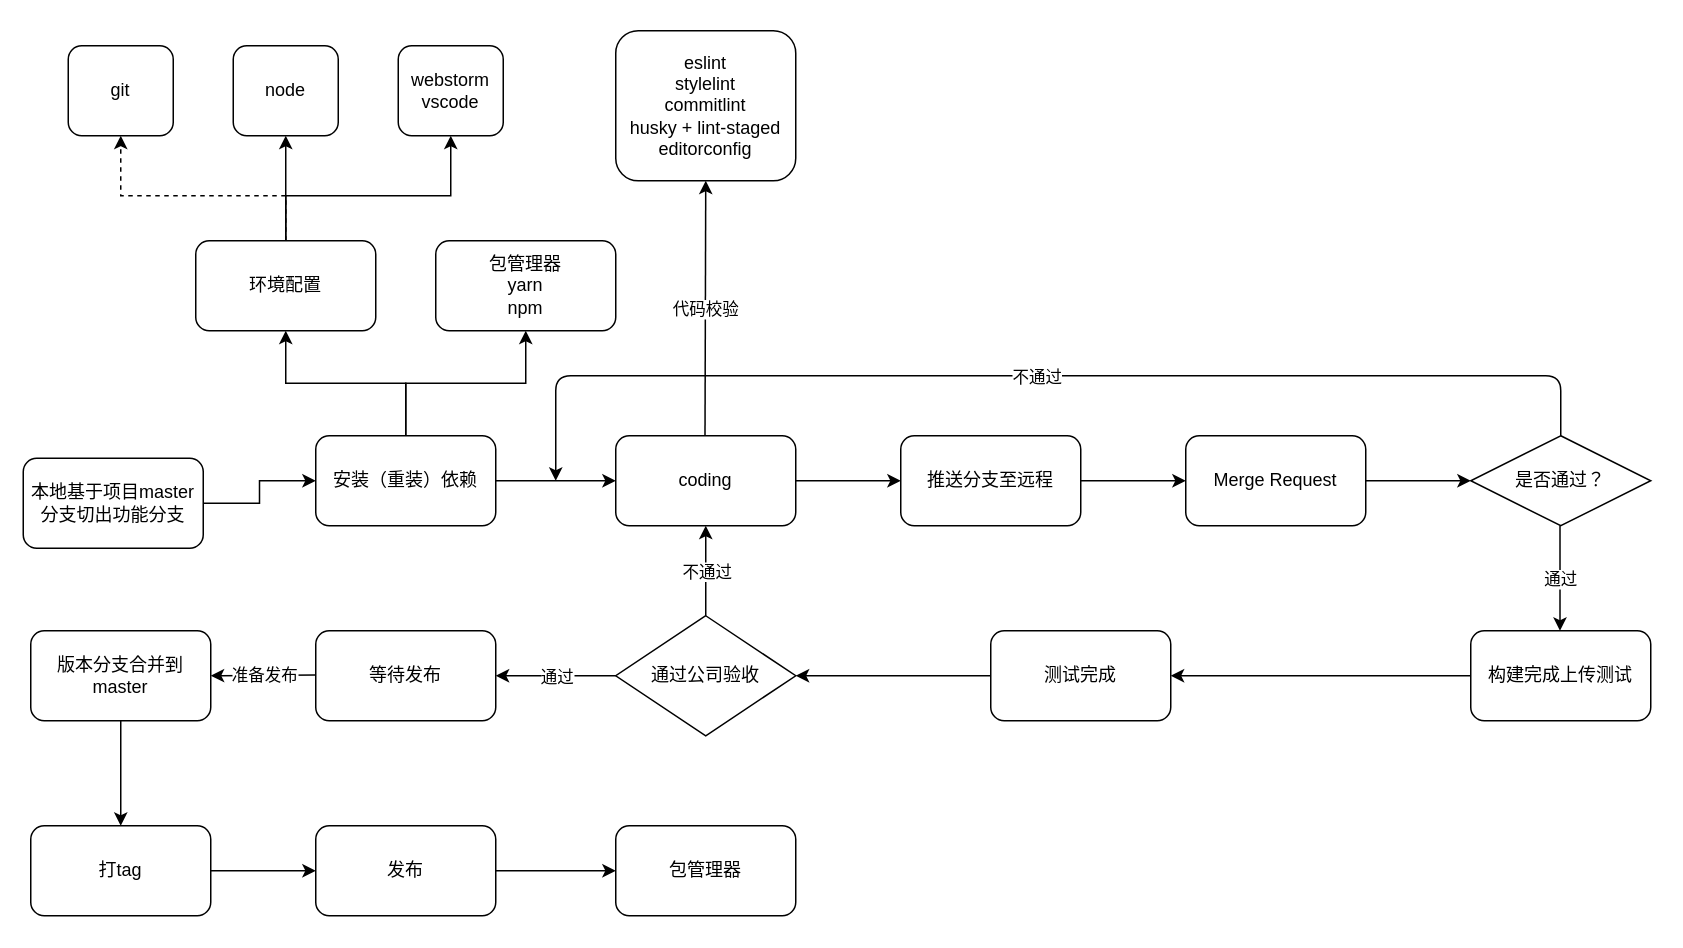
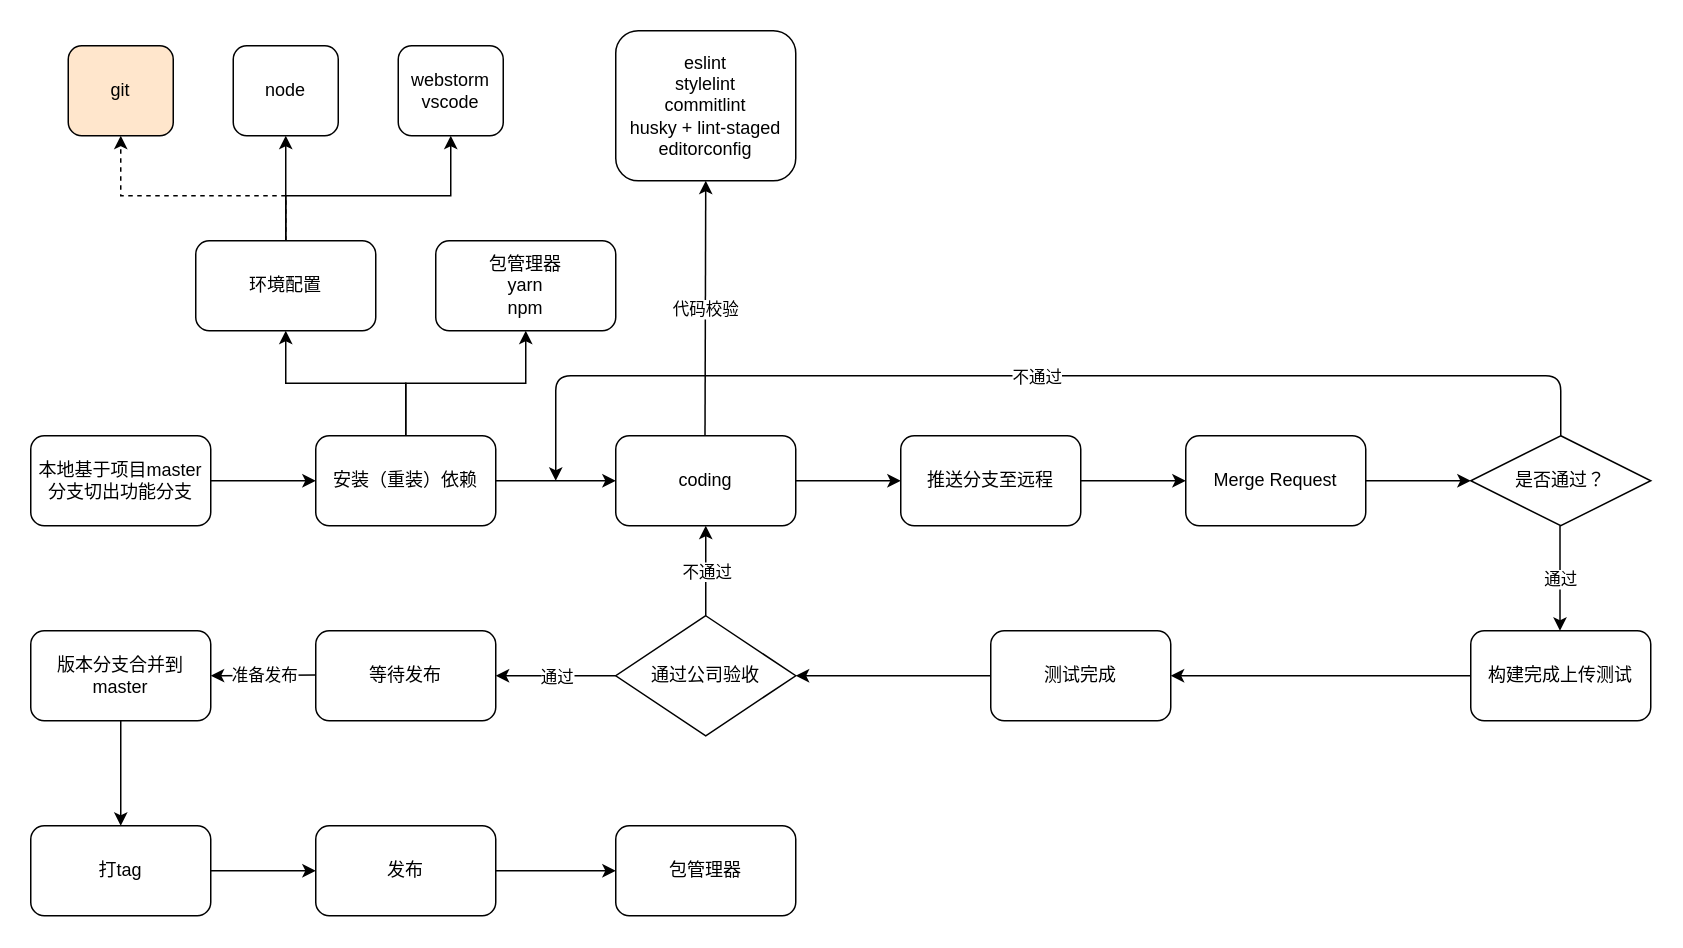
(121, 91) -> (121, 91)
(113, 503) -> (121, 481)
